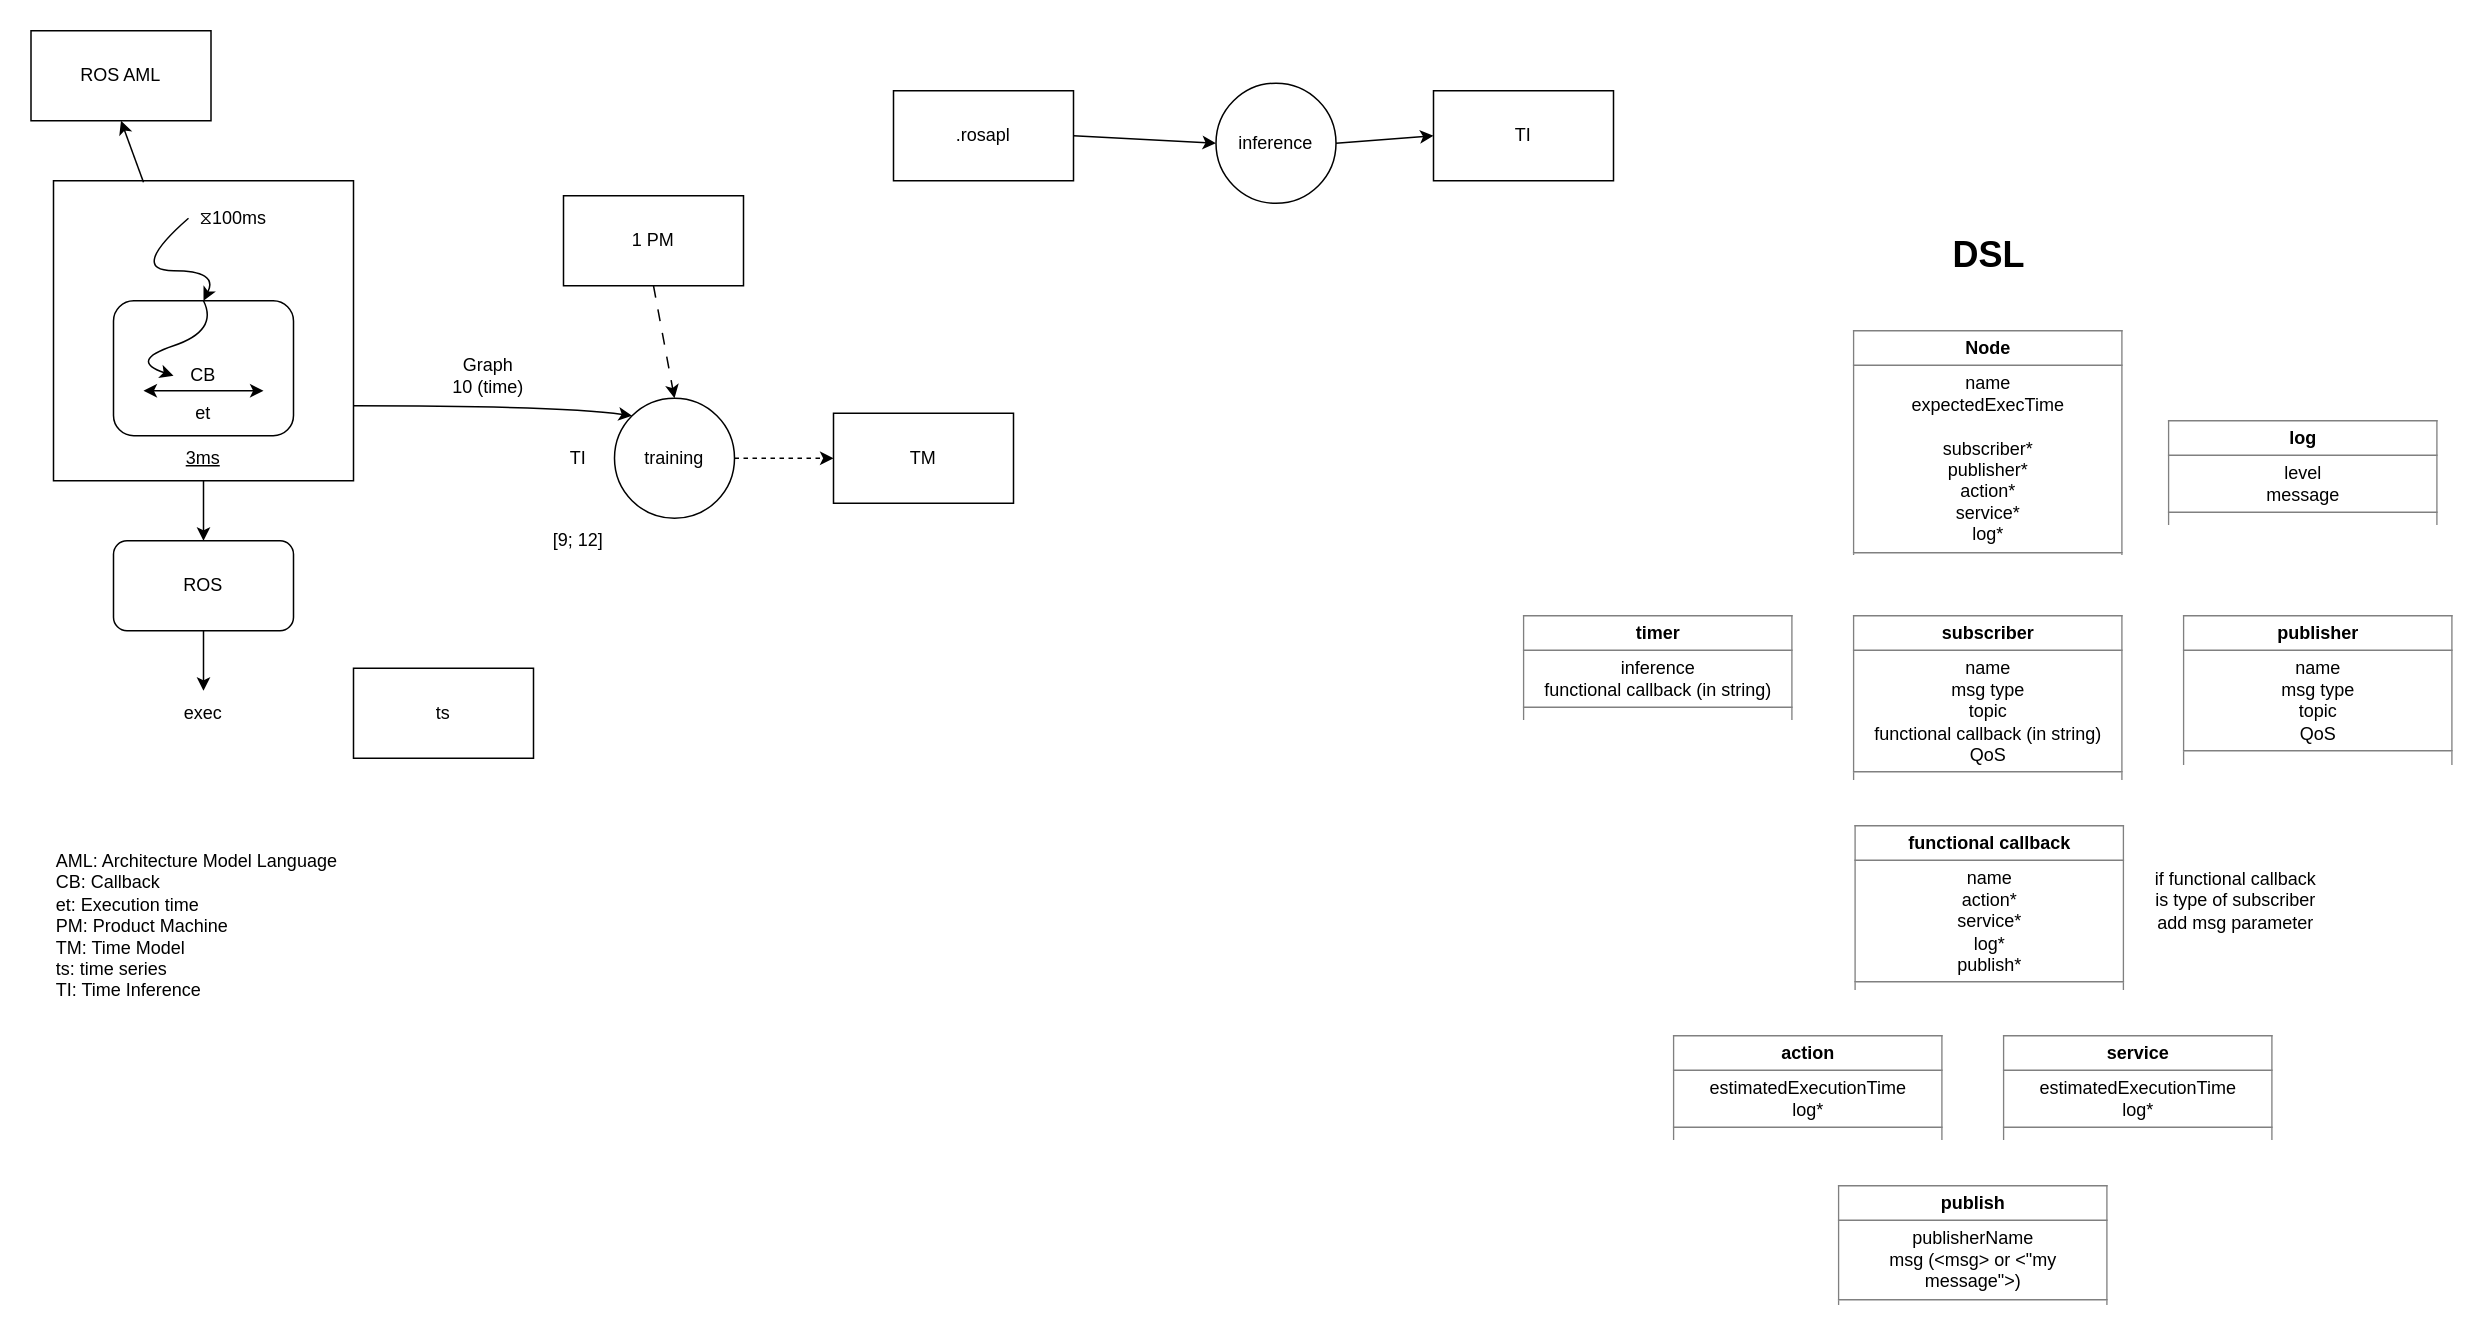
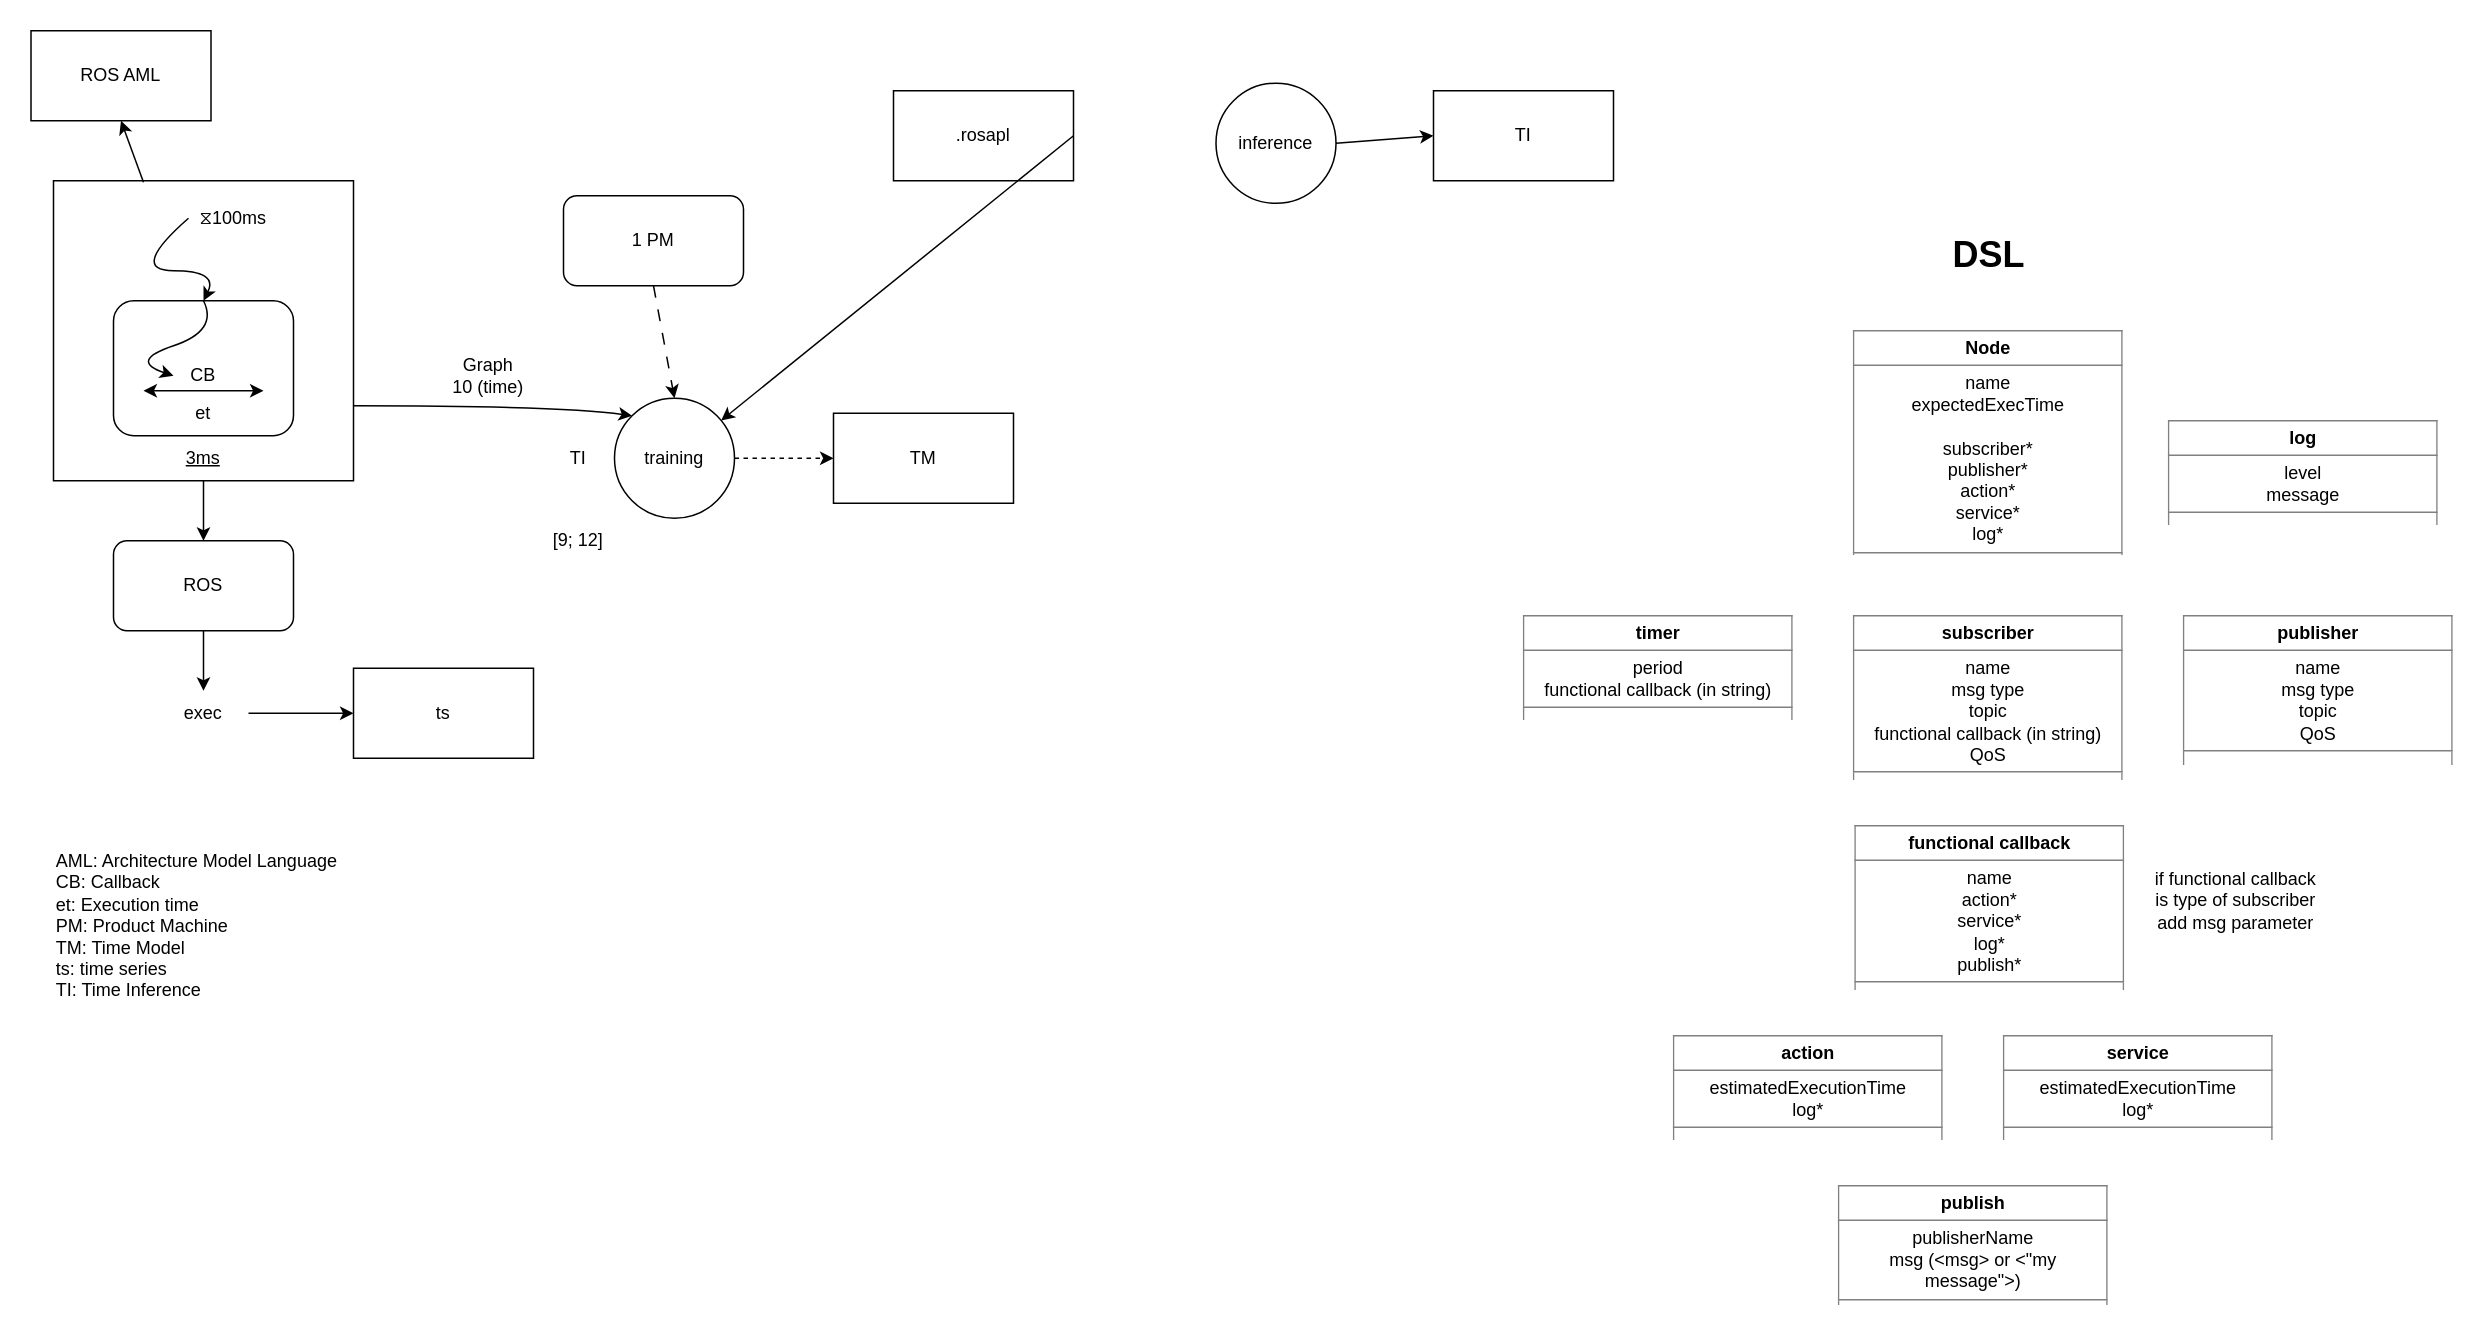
(1139, 139) -> (901, 275)
(653, 241) -> (653, 241)
(1658, 648) -> (1658, 648)
none -> (295, 713)
